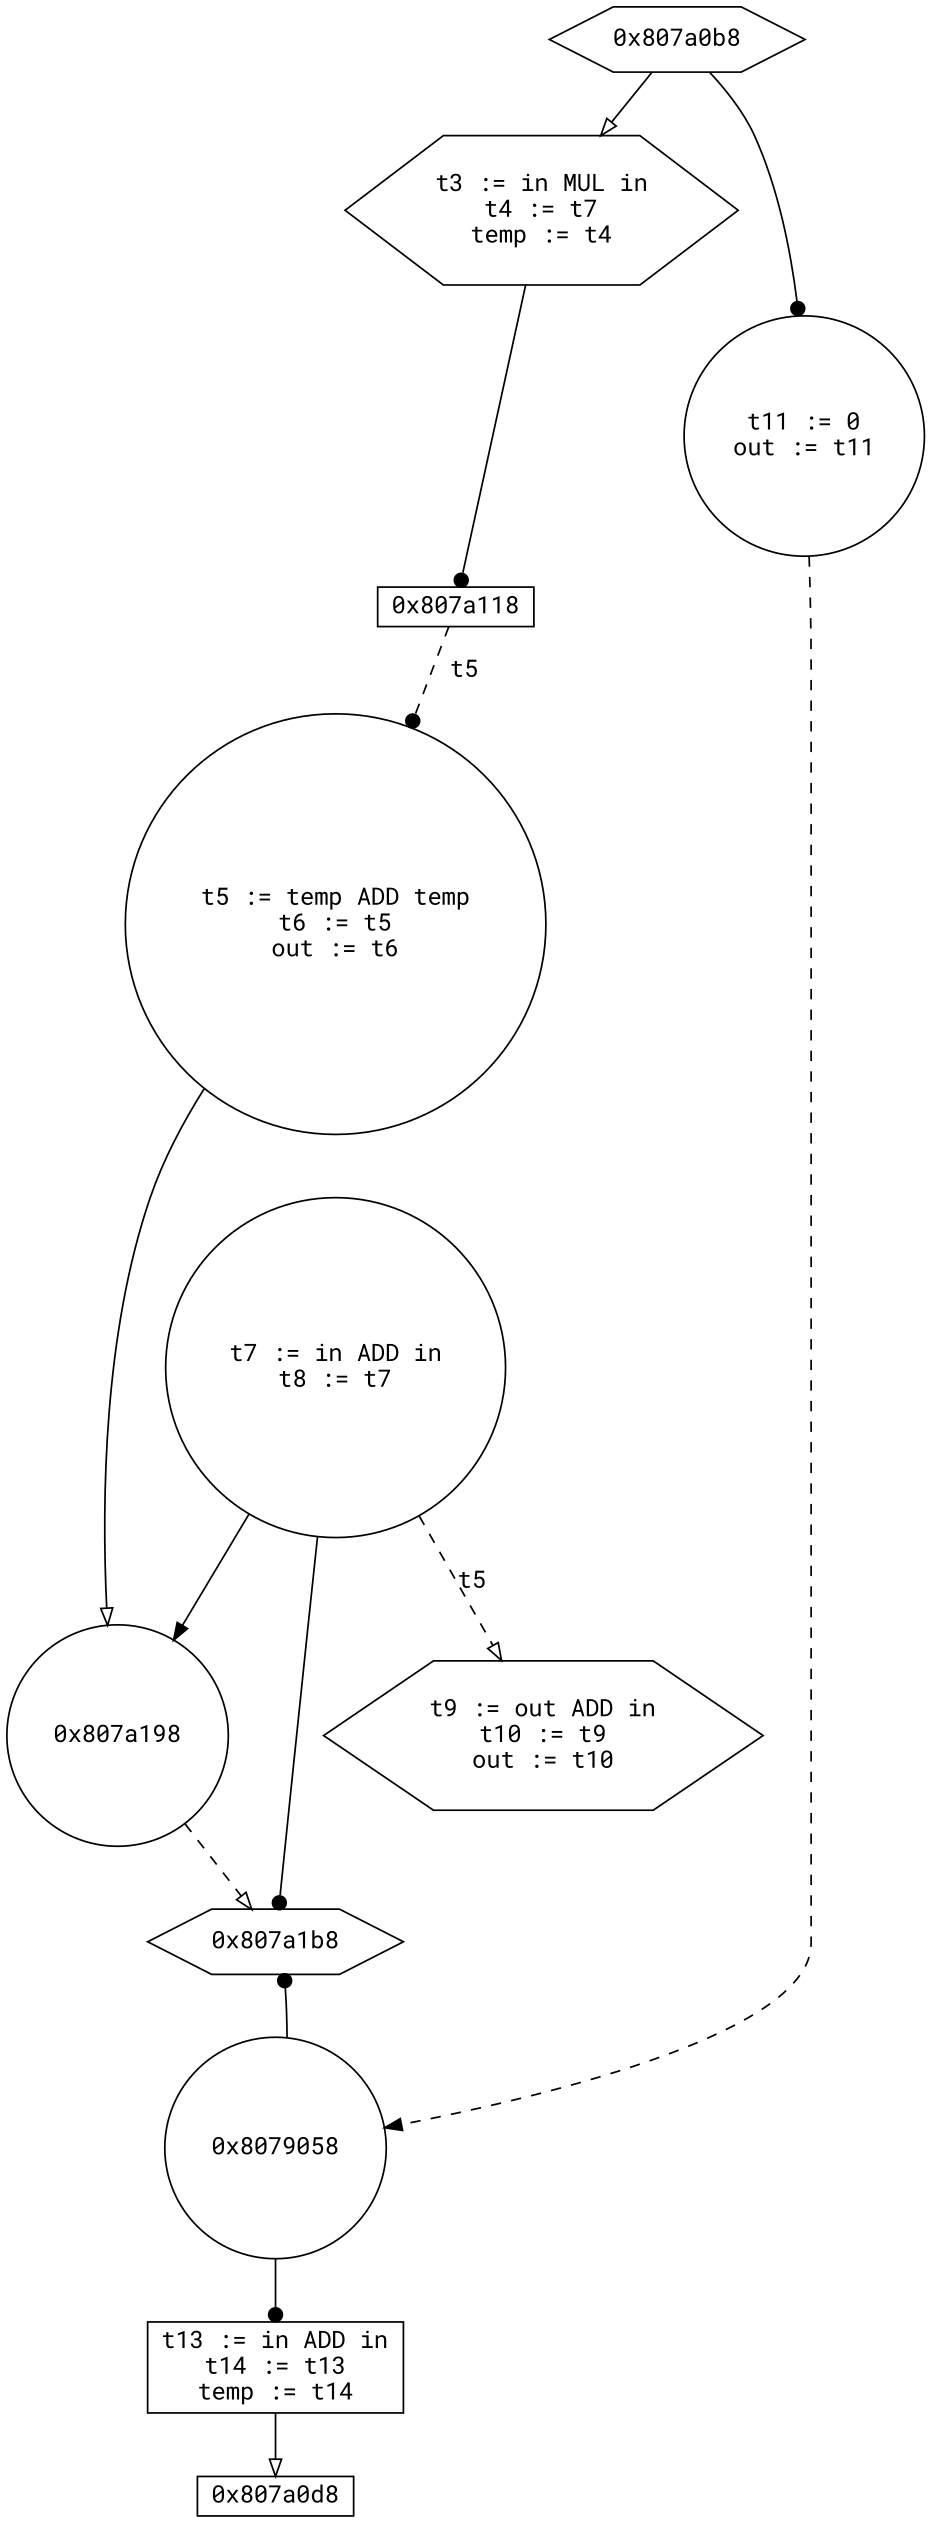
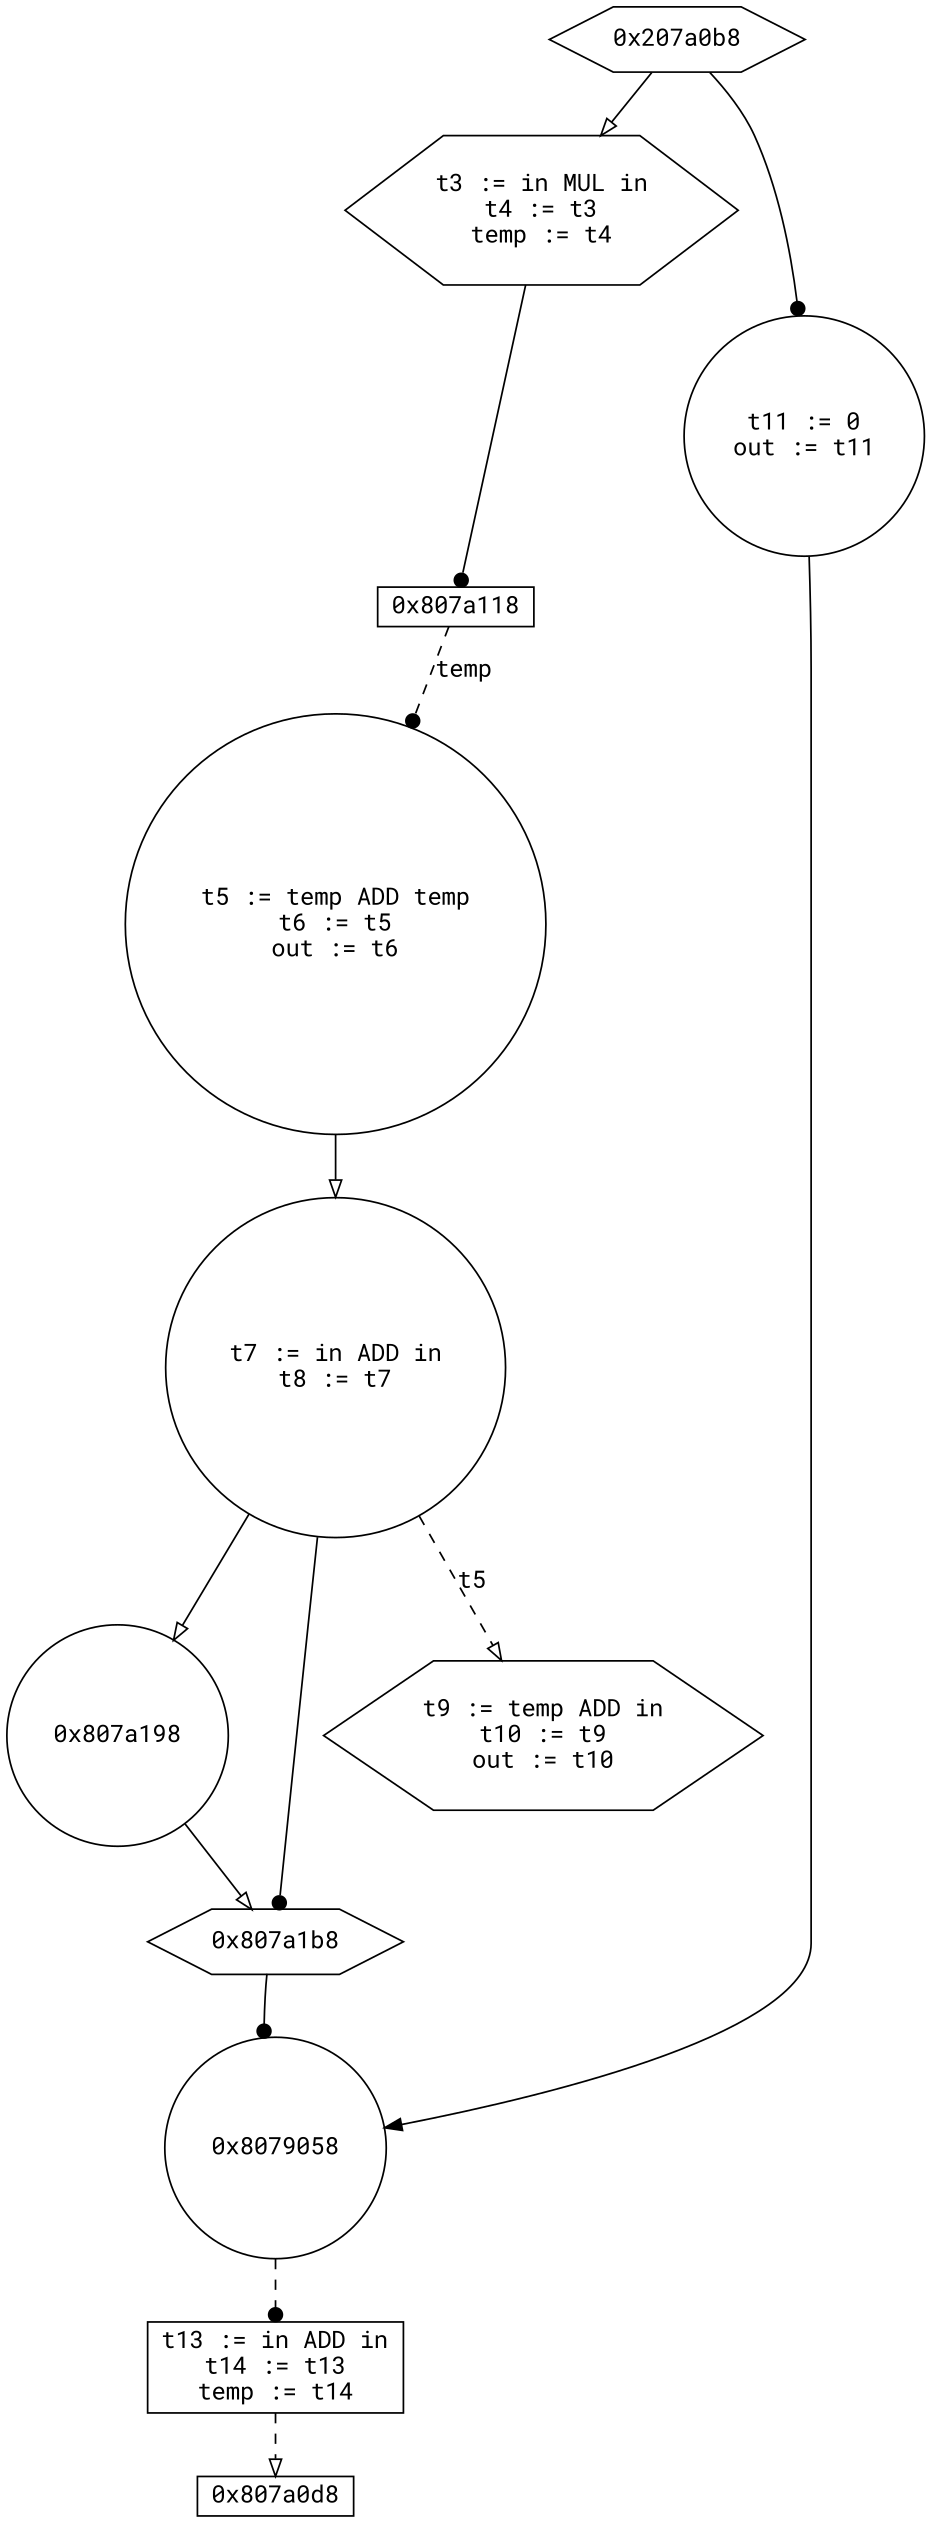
(677, 39) -> (677, 39)
(542, 210) -> (542, 210)
(464, 670) -> (464, 670)
(117, 1340) -> (336, 1157)
(811, 1482) -> (811, 1482)
(216, 1570) -> (216, 1570)
(543, 1736) -> (543, 1736)
(213, 1860) -> (213, 1860)
(287, 2013) -> (265, 1999)
(276, 2283) -> (276, 2283)
(276, 2436) -> (276, 2436)
